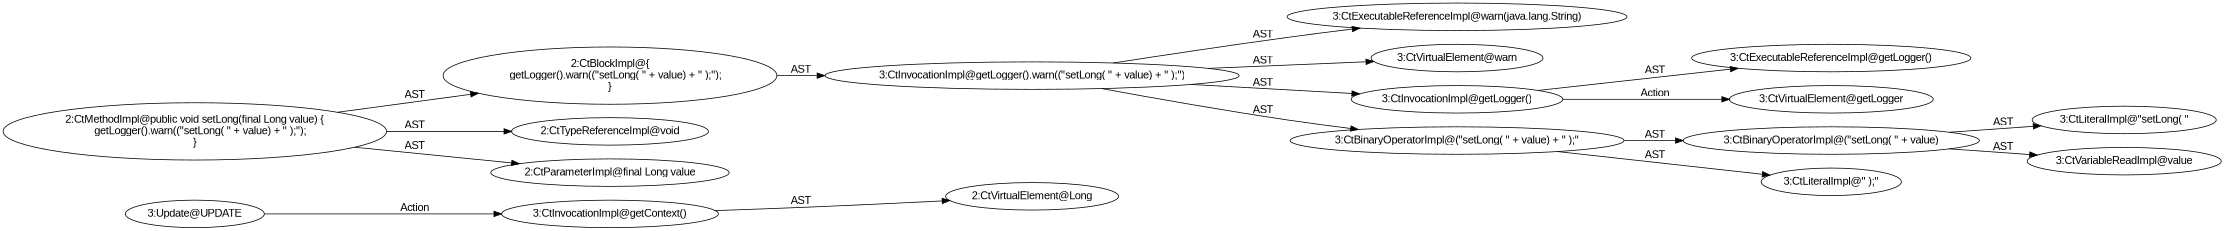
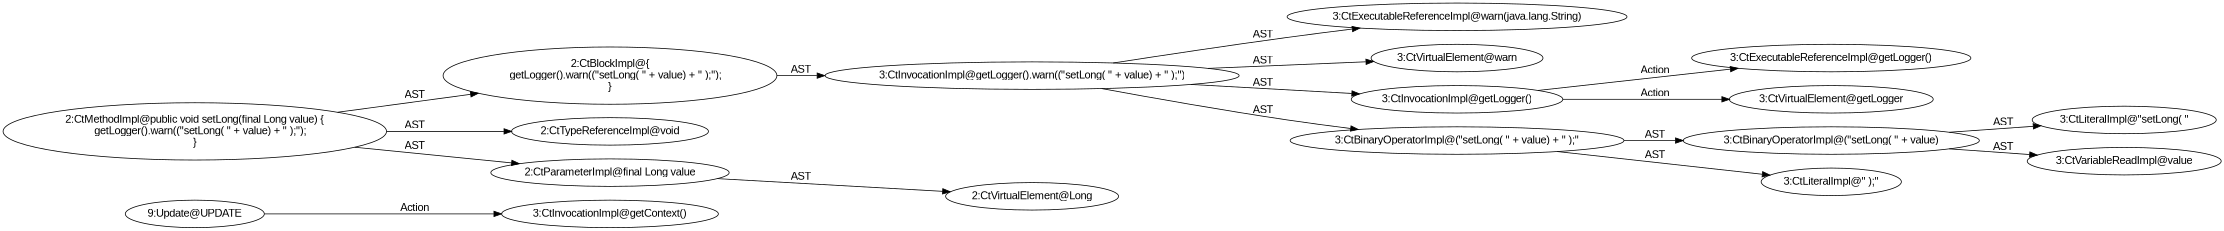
(1655, 71) -> (1655, 71)
(829, 206) -> (830, 185)
(195, 214) -> (195, 214)
